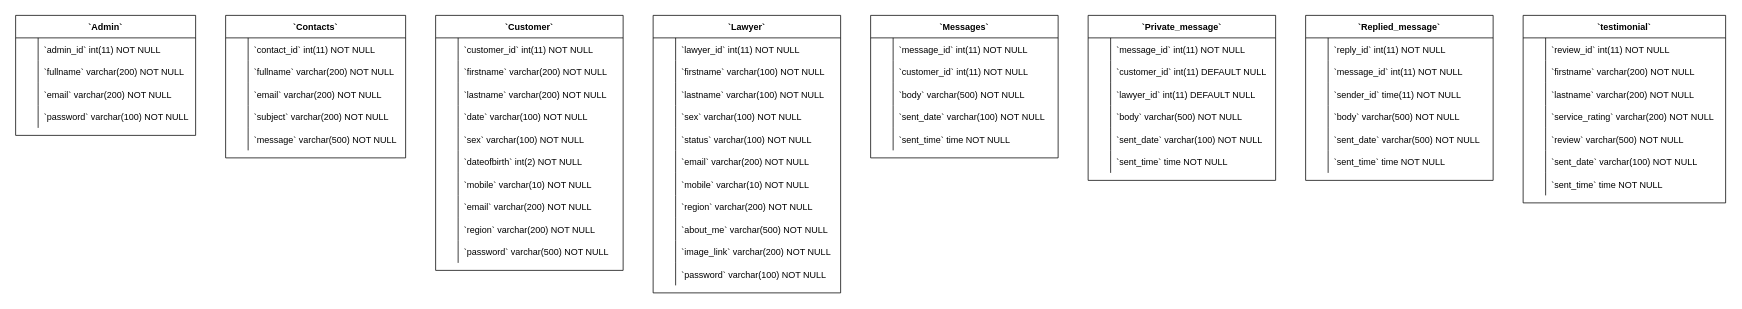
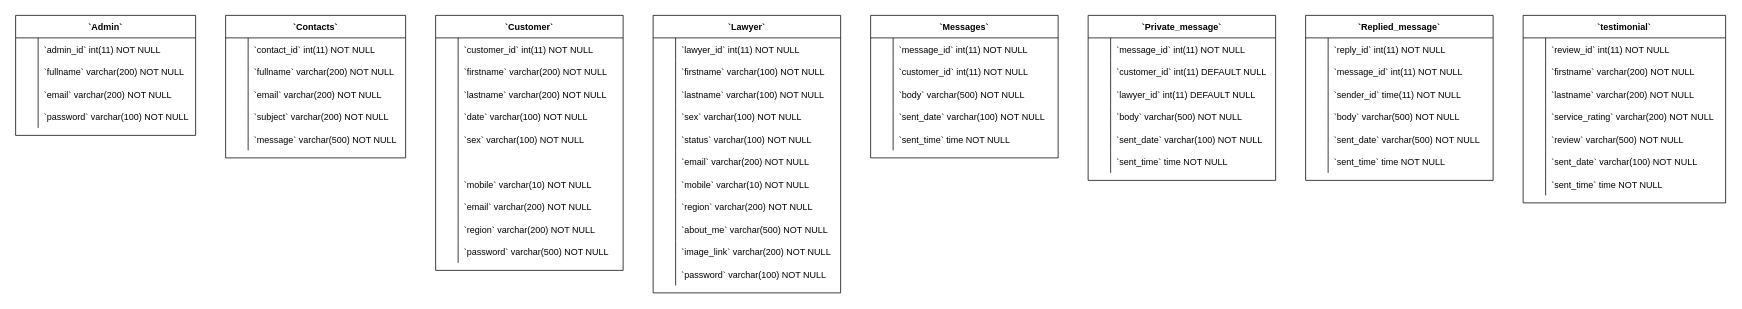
(540, 162) -> none
